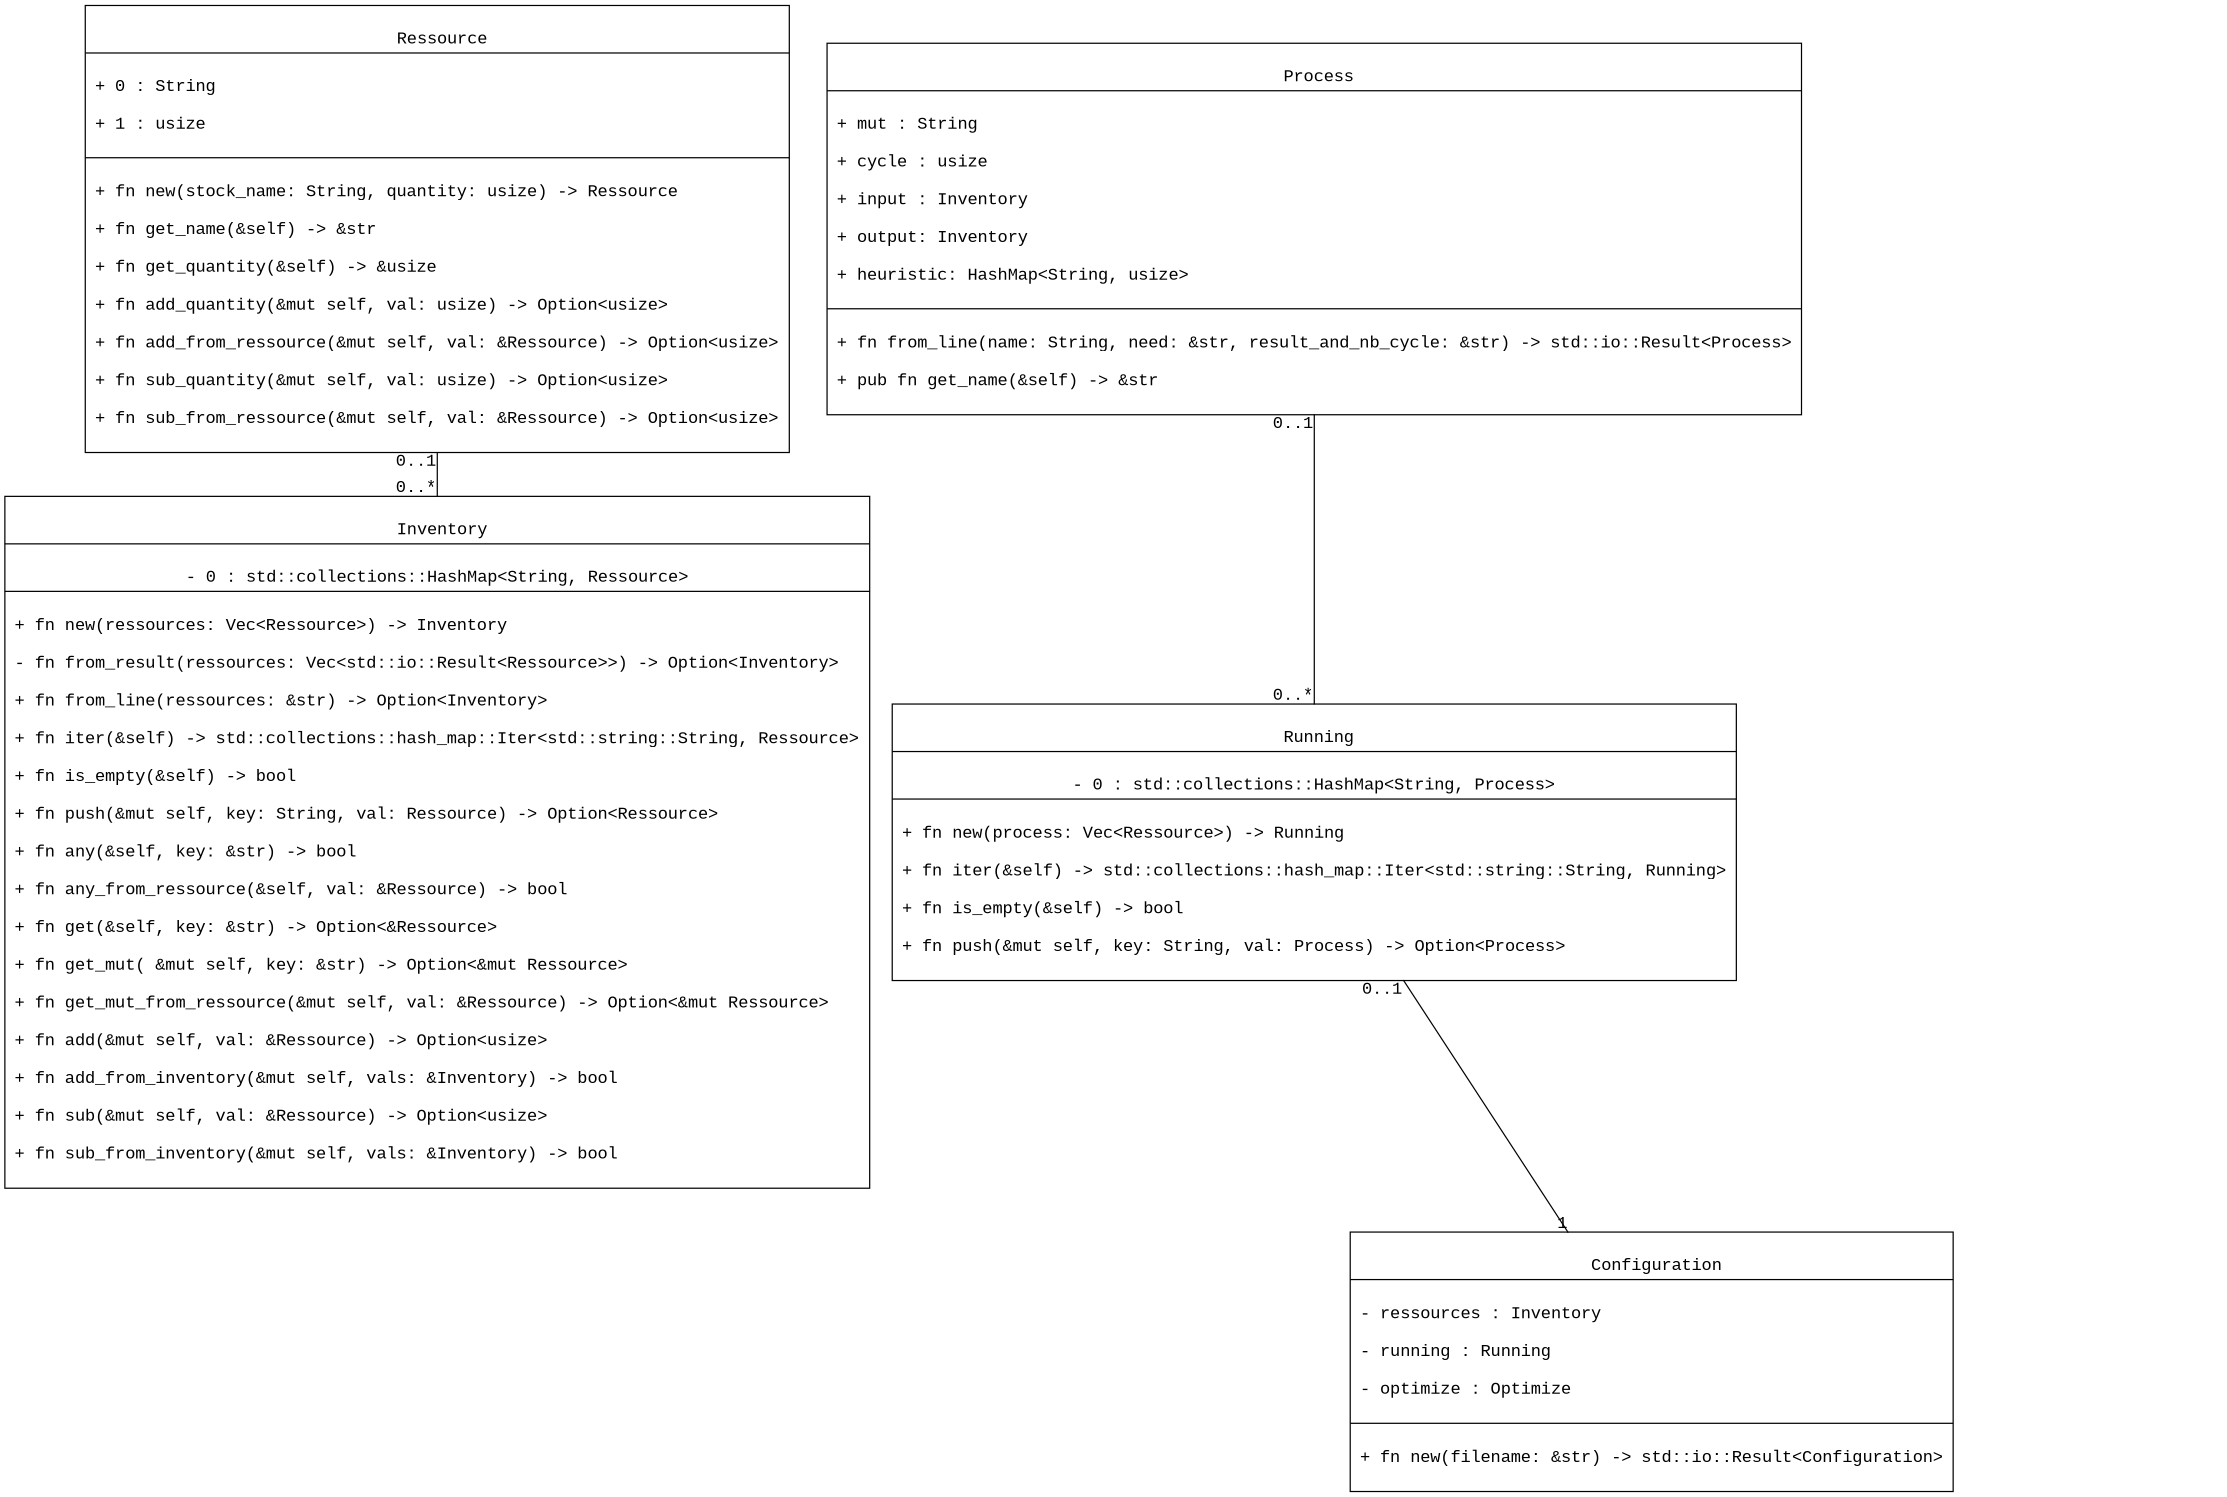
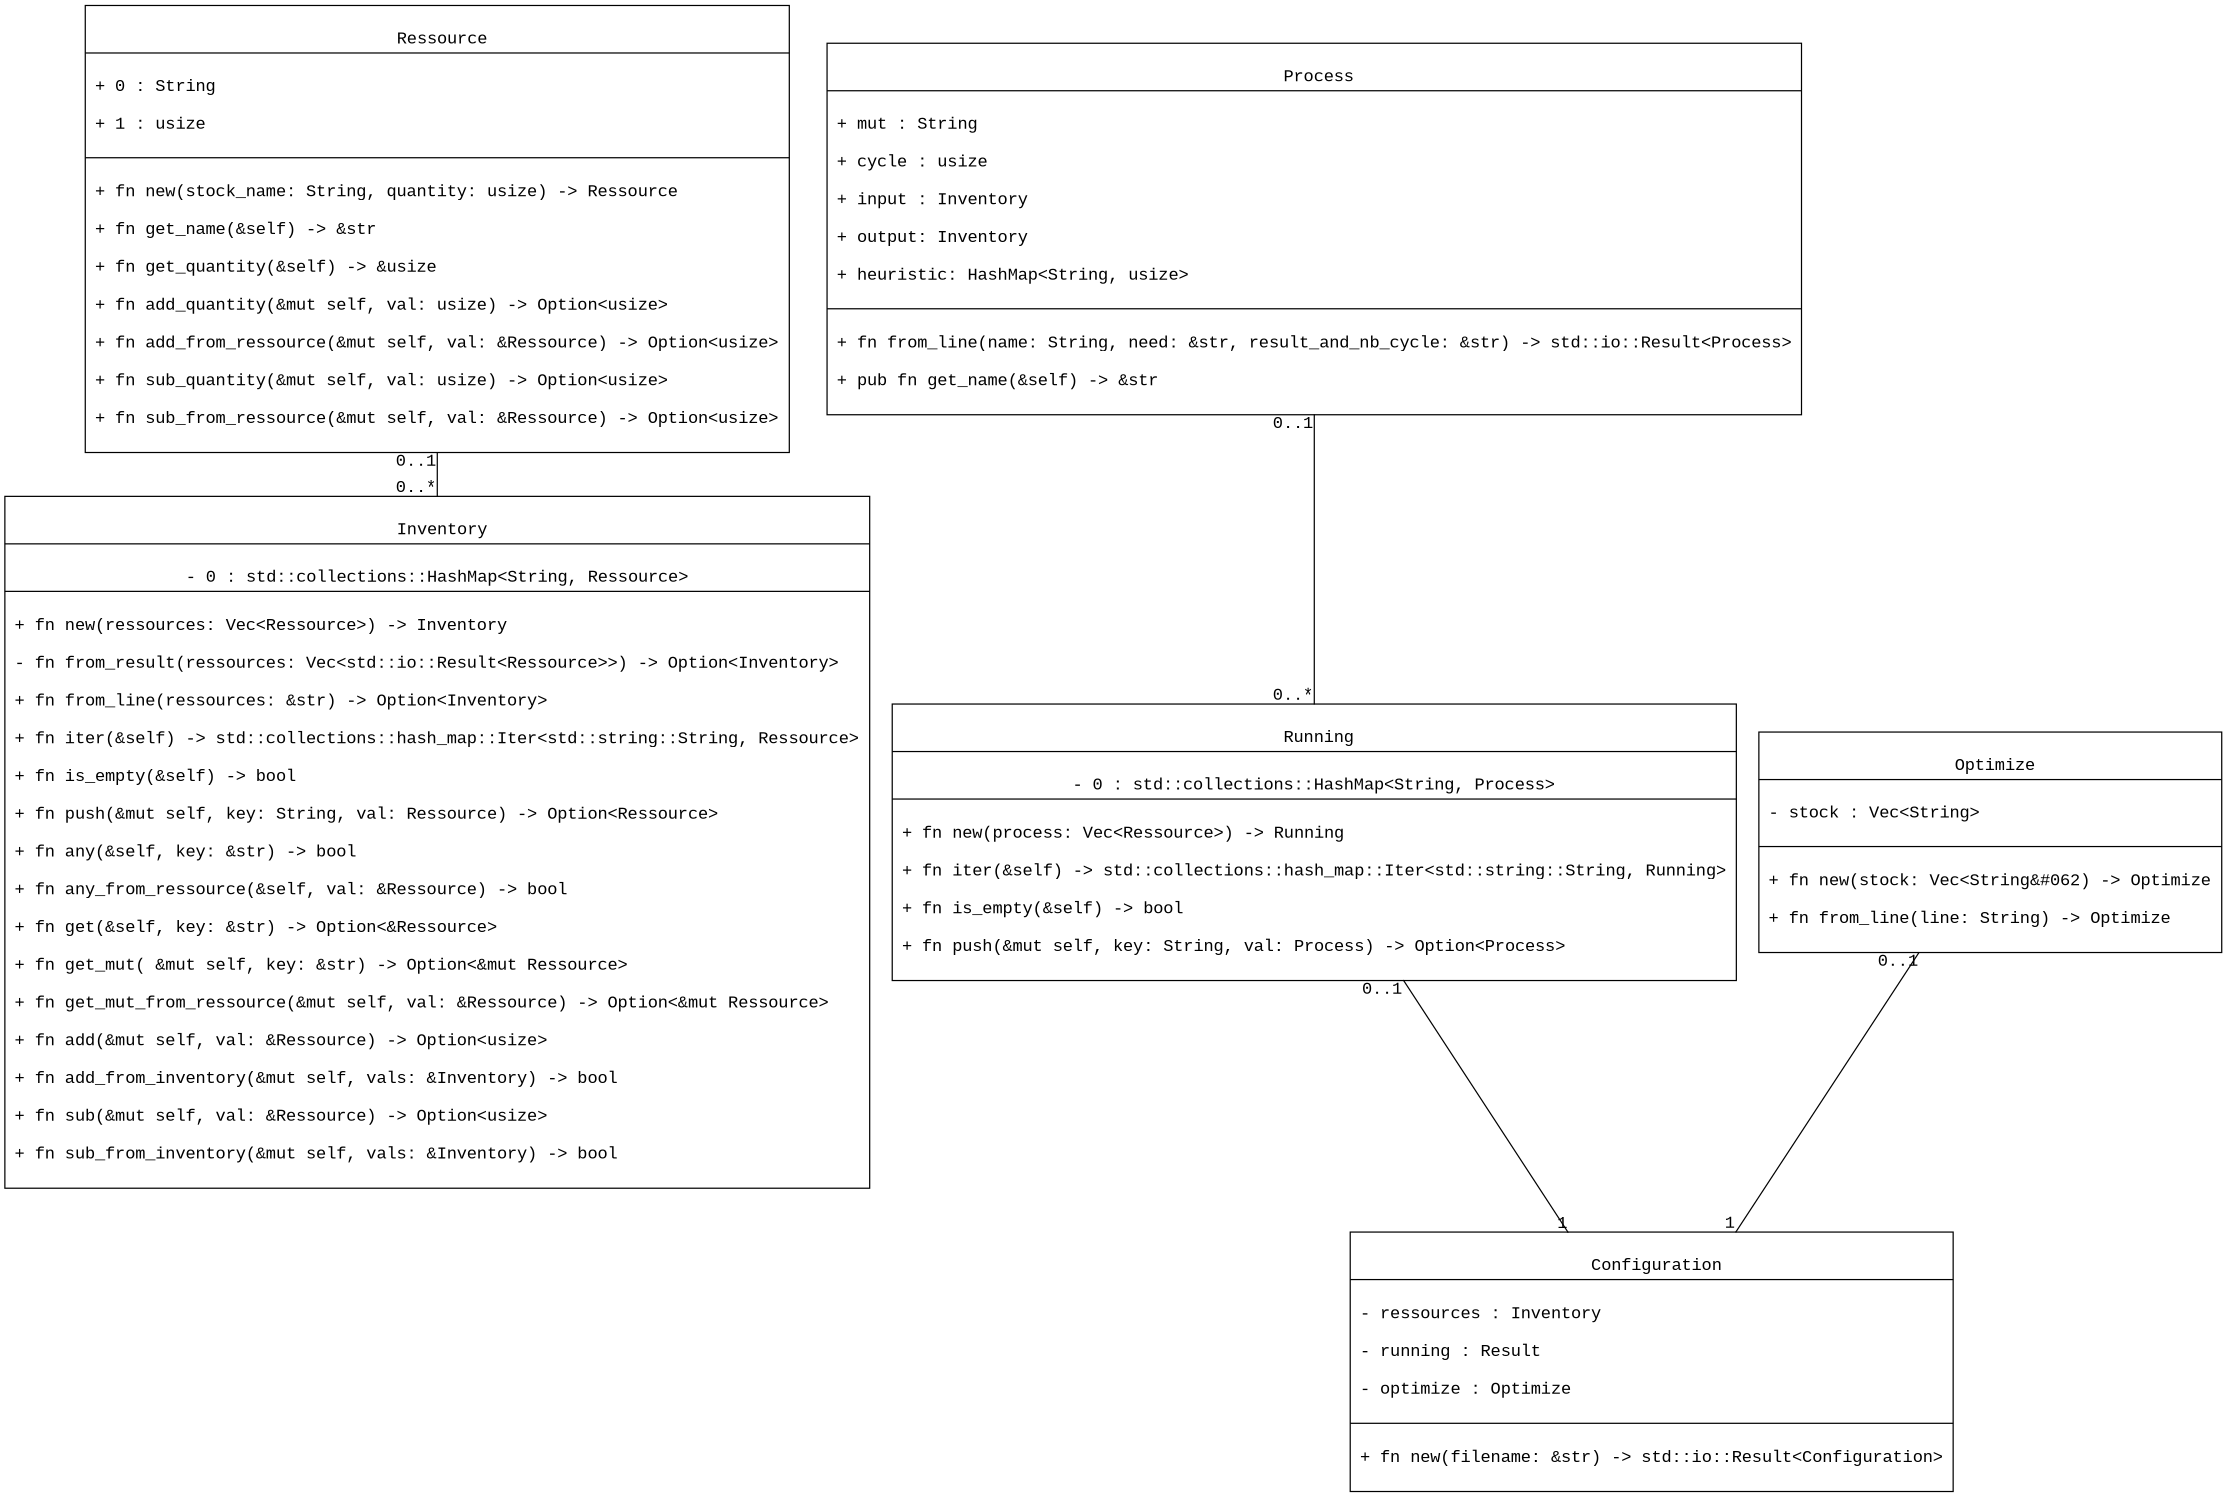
none -> (1990, 842)
(1456, 1351) -> (1451, 1351)
